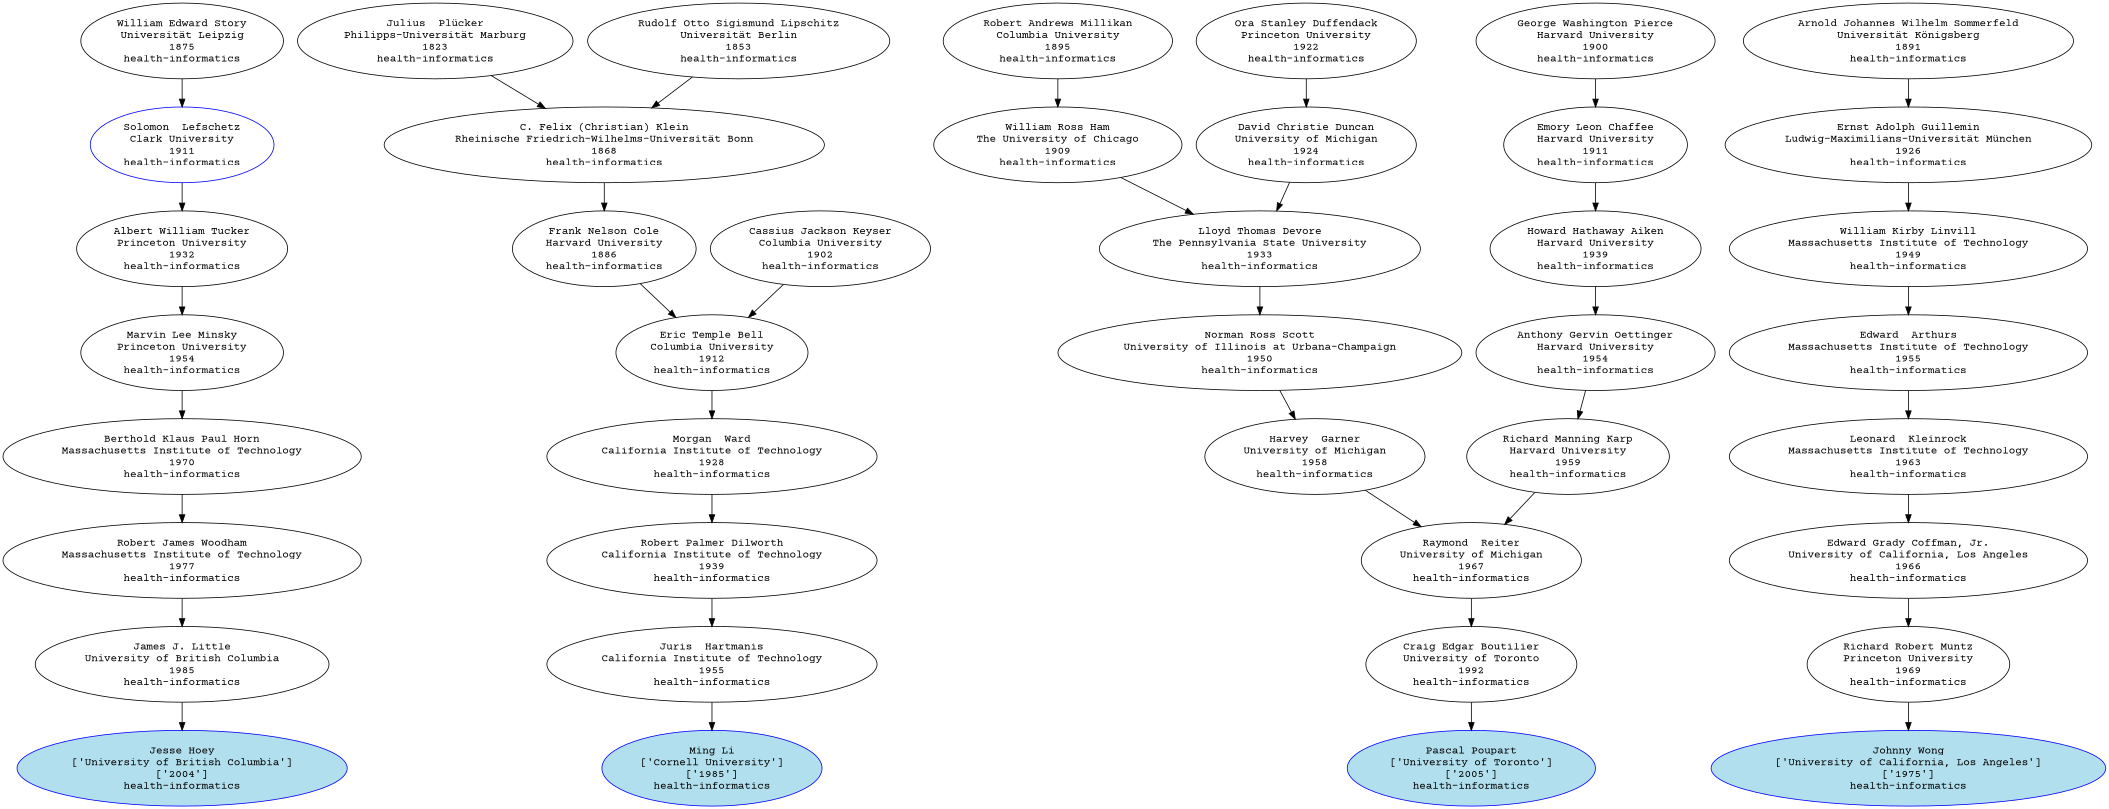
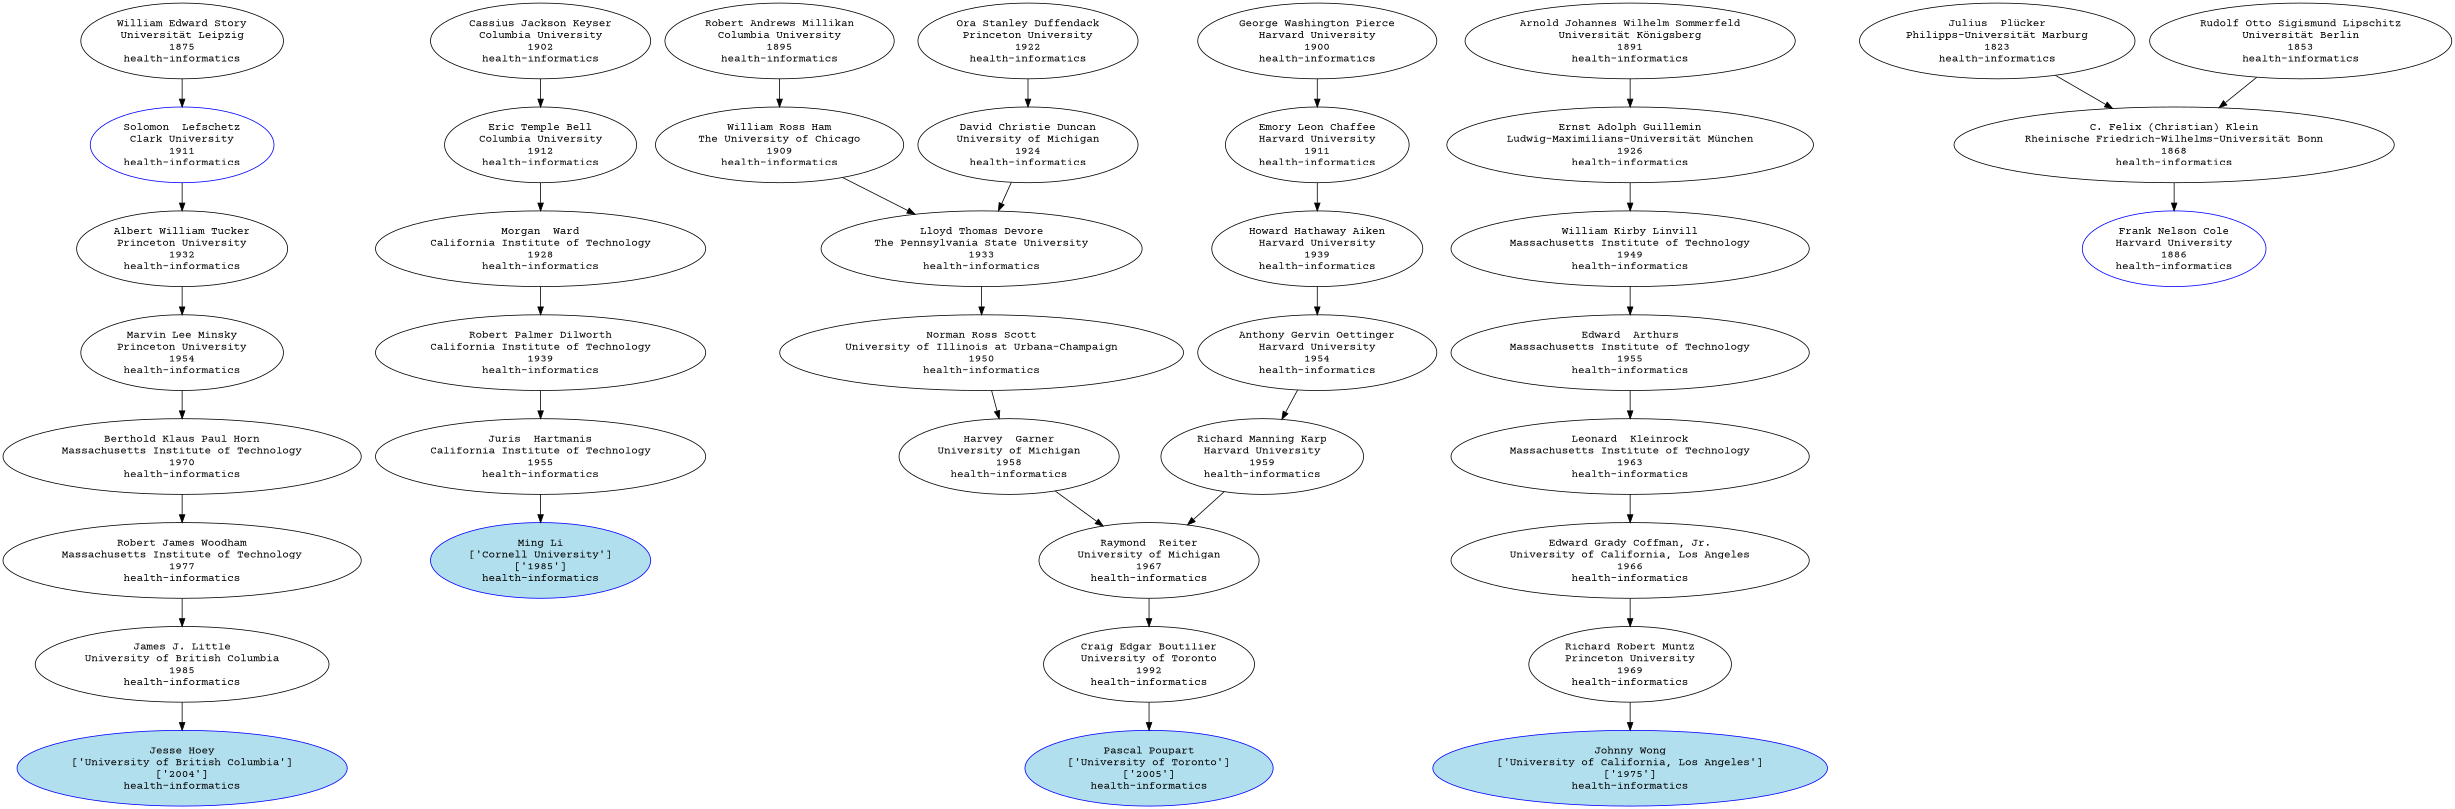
(604, 249) -> (2174, 249)
(655, 298) -> none
